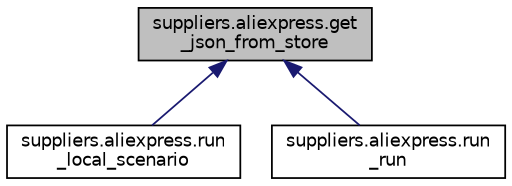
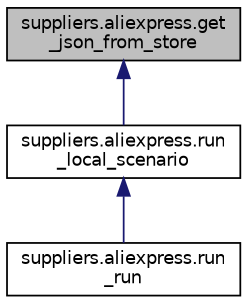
(329, 99) -> (124, 220)
